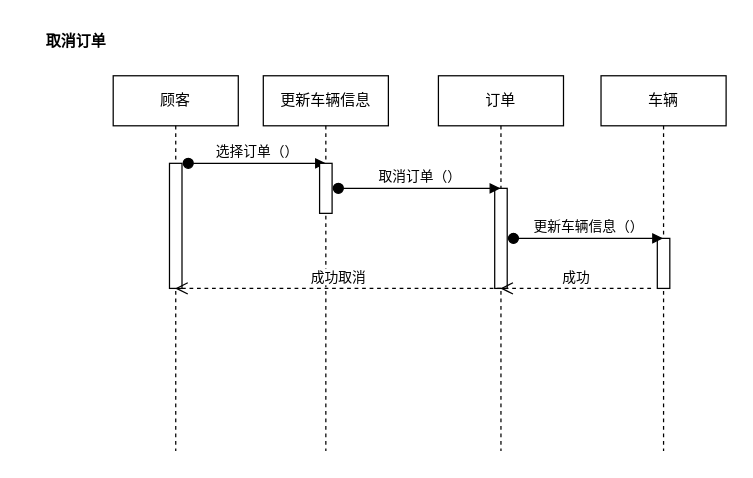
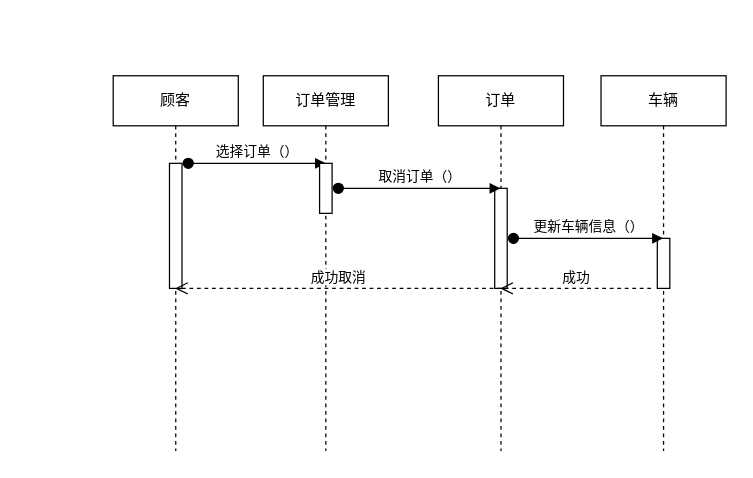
(76, 42) -> none
(326, 101) -> (326, 101)
